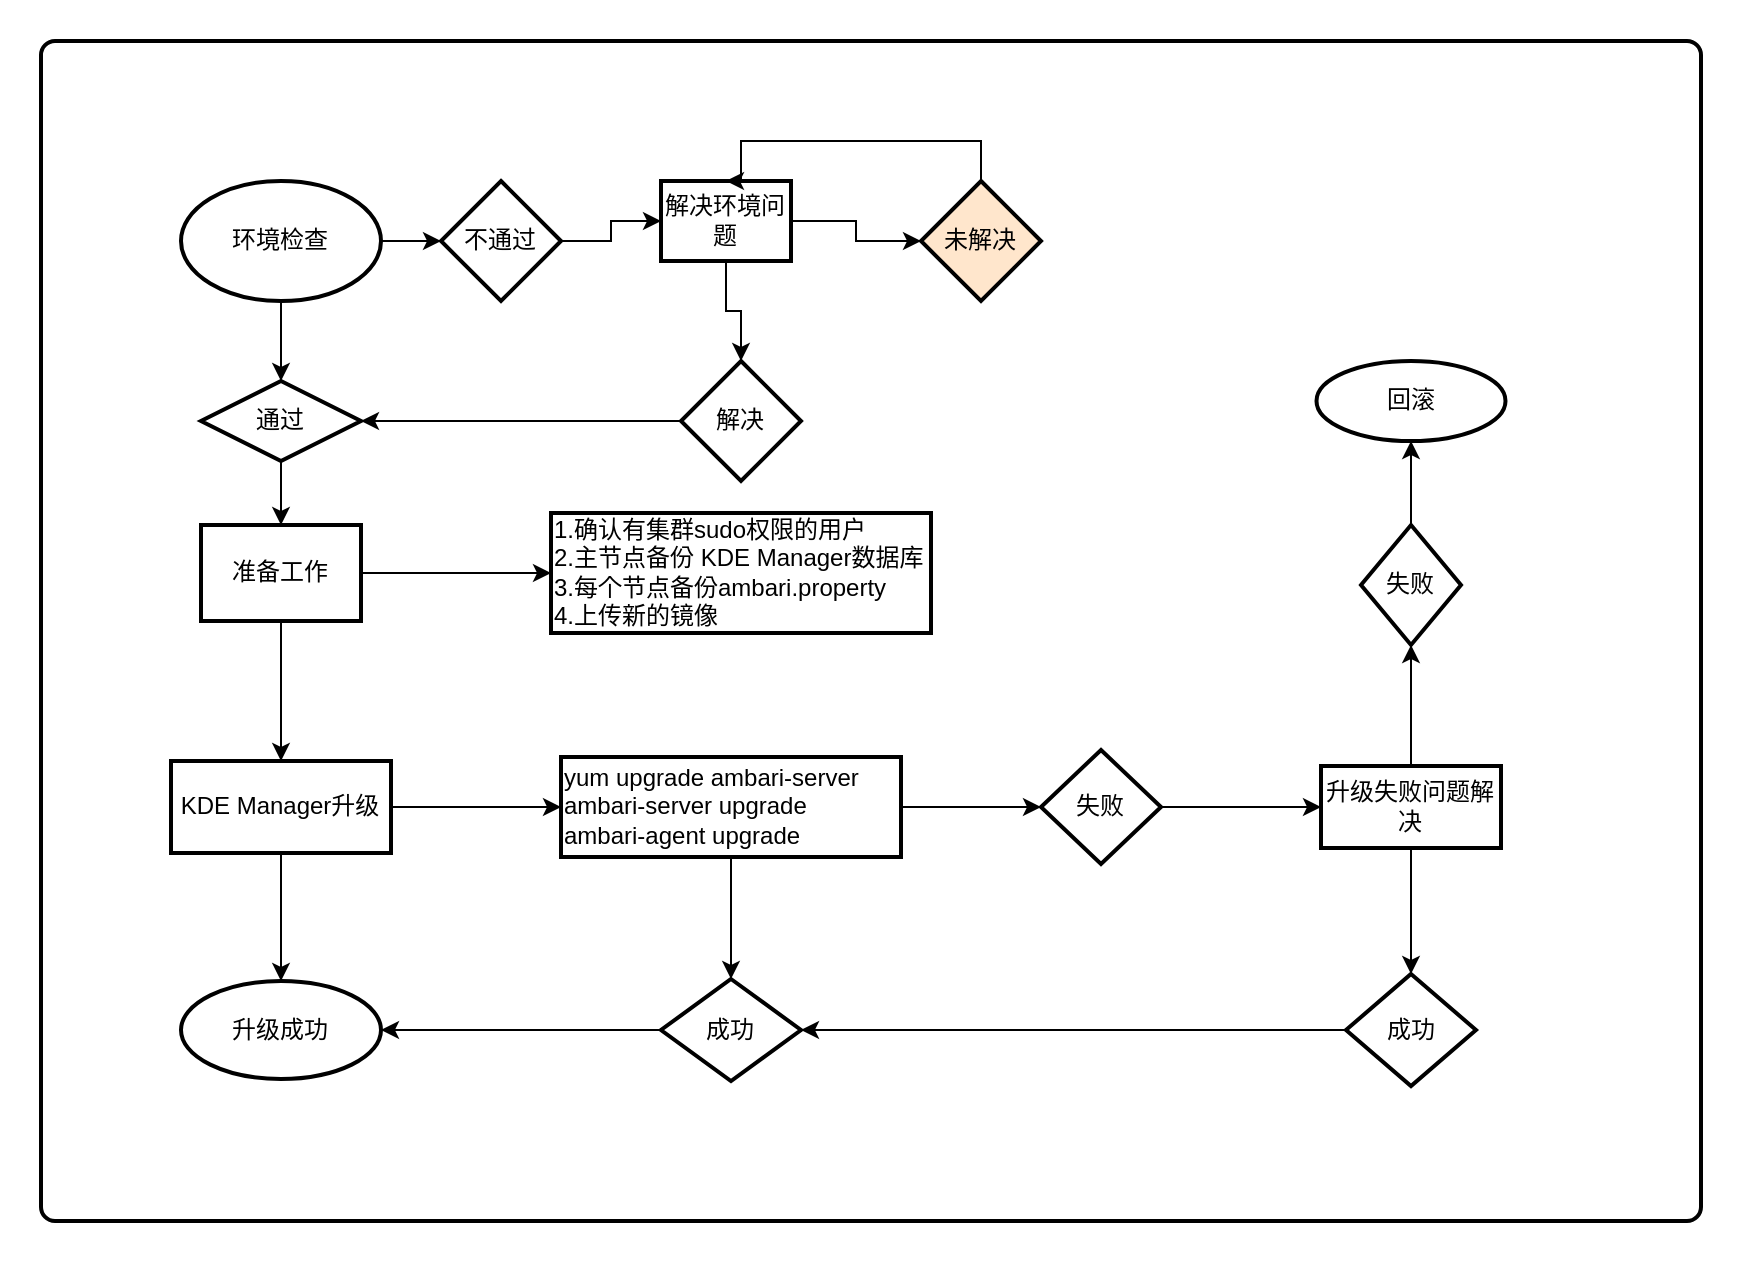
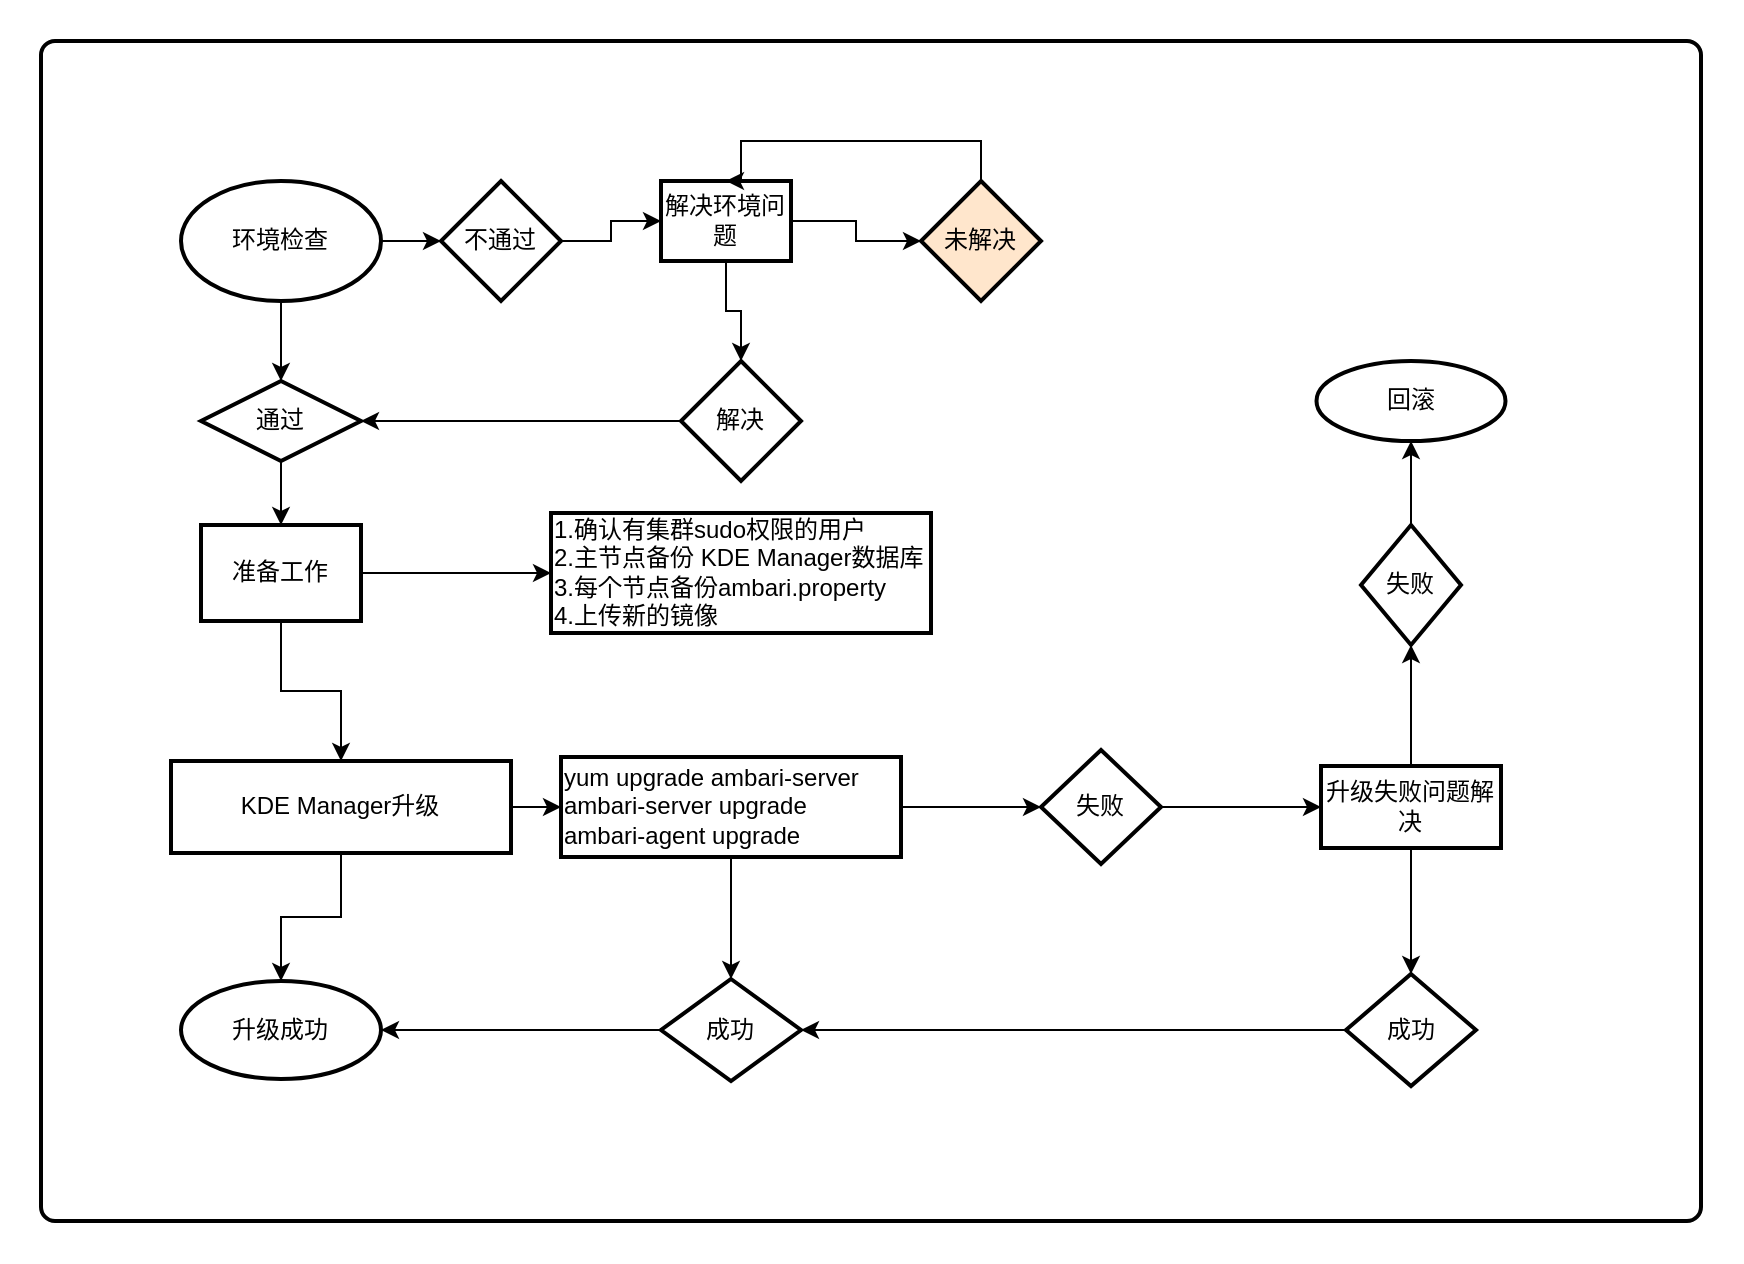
(281, 807) -> (341, 807)
